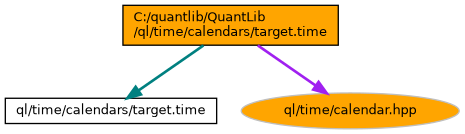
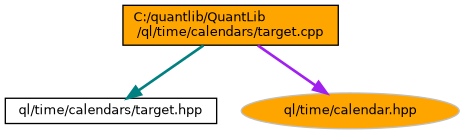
(231, 25) -> (231, 25)
(111, 111) -> (111, 111)
